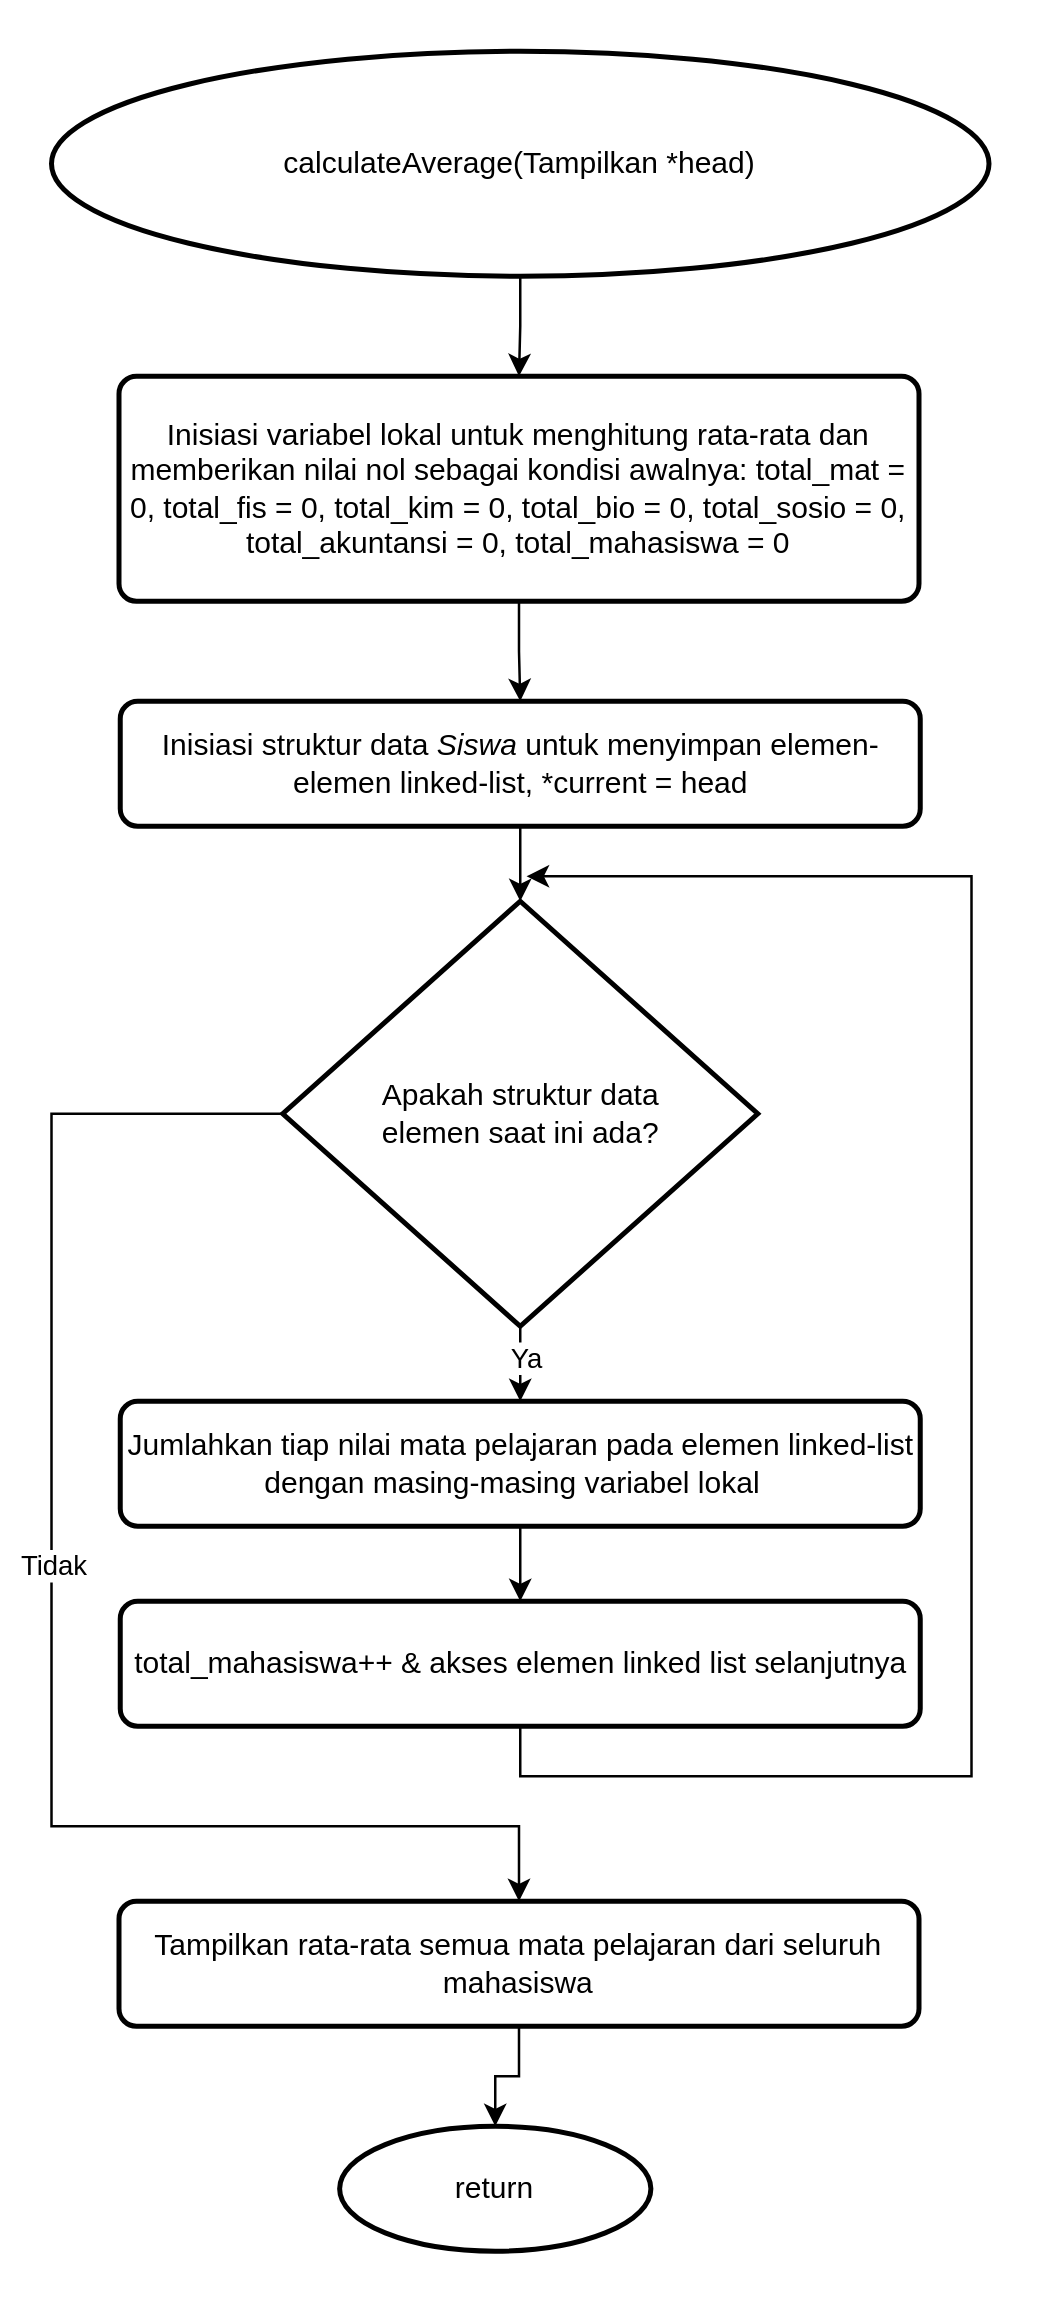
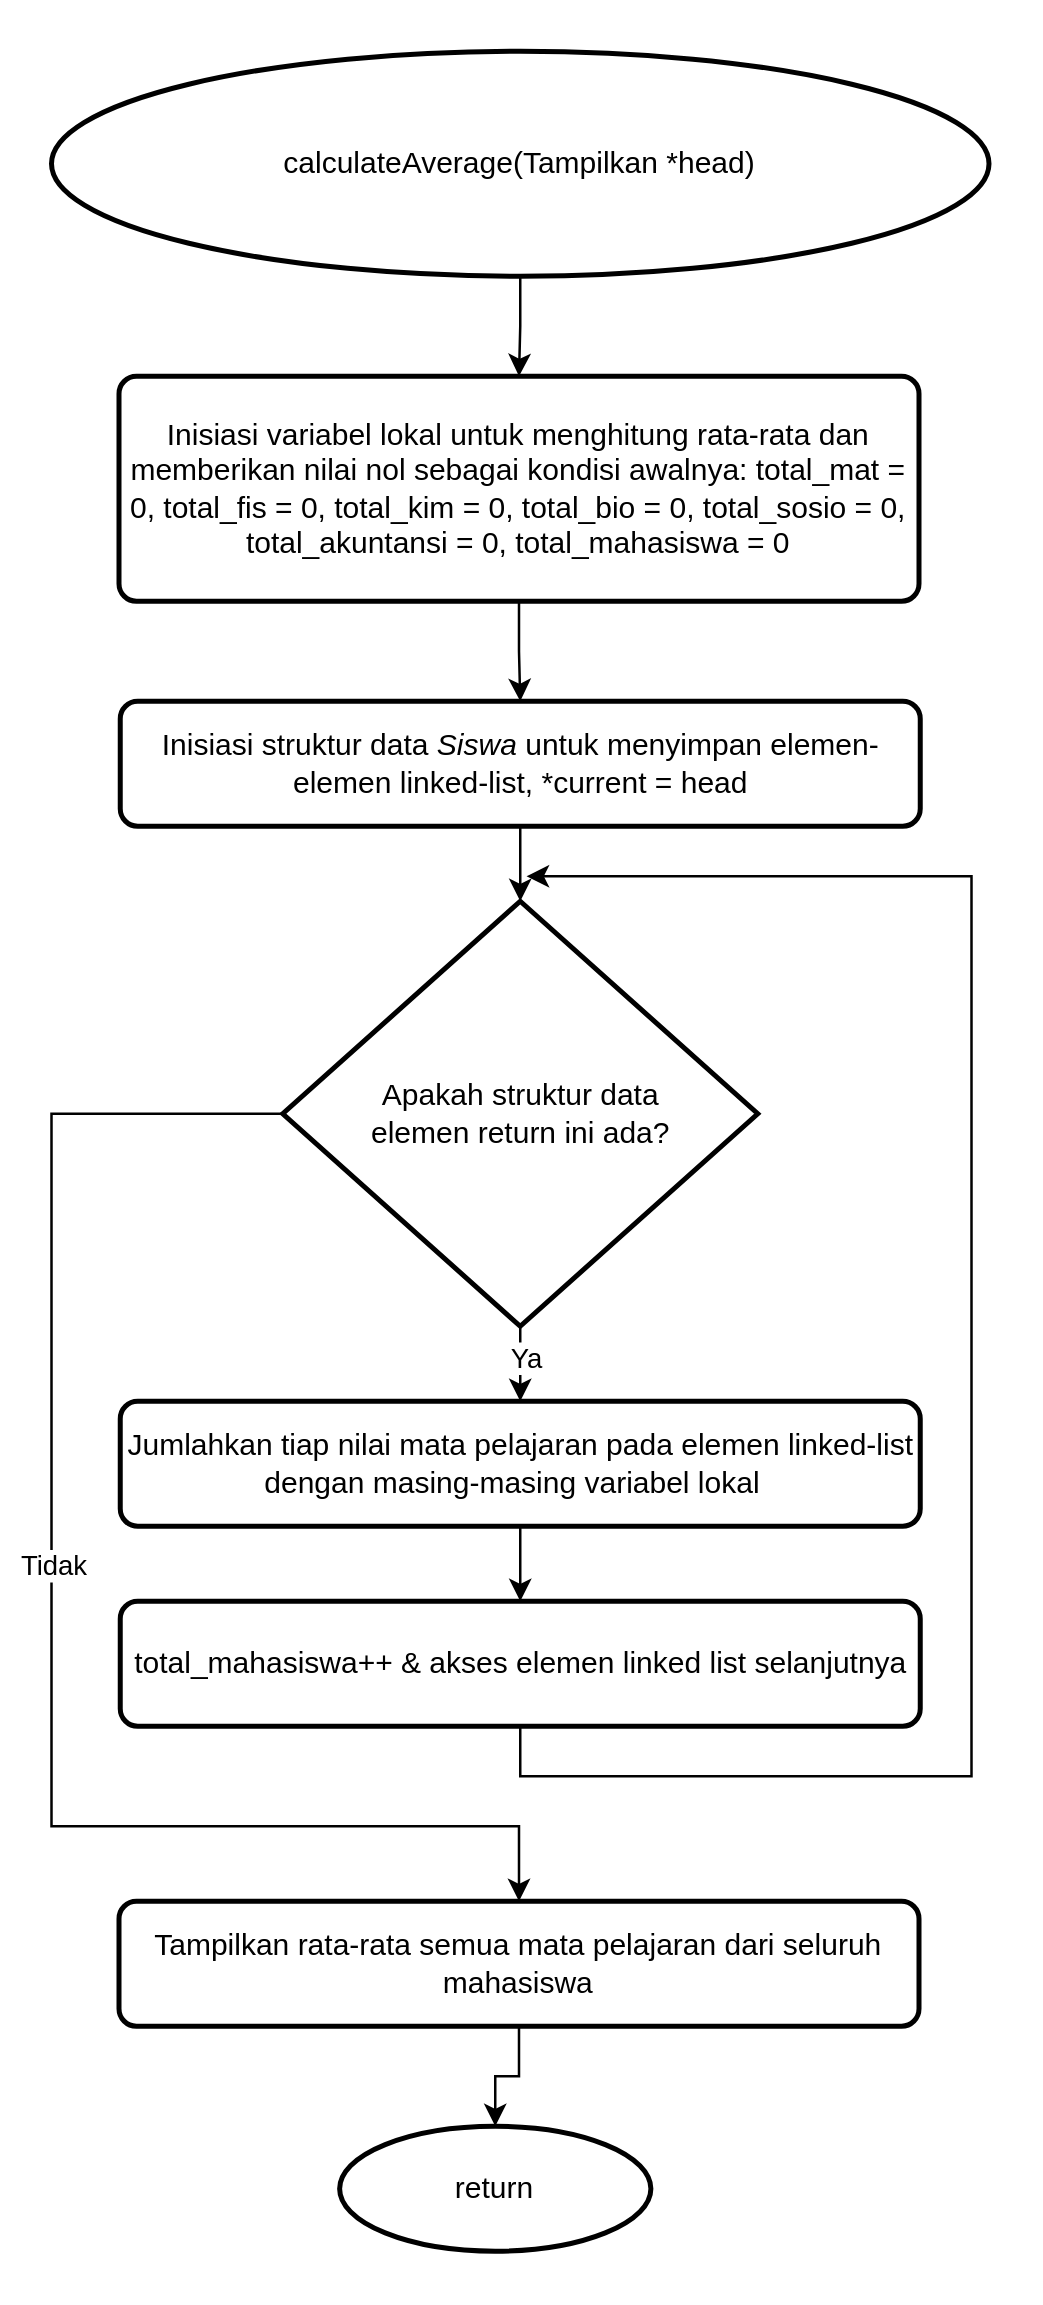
(521, 1114) -> (521, 1114)
